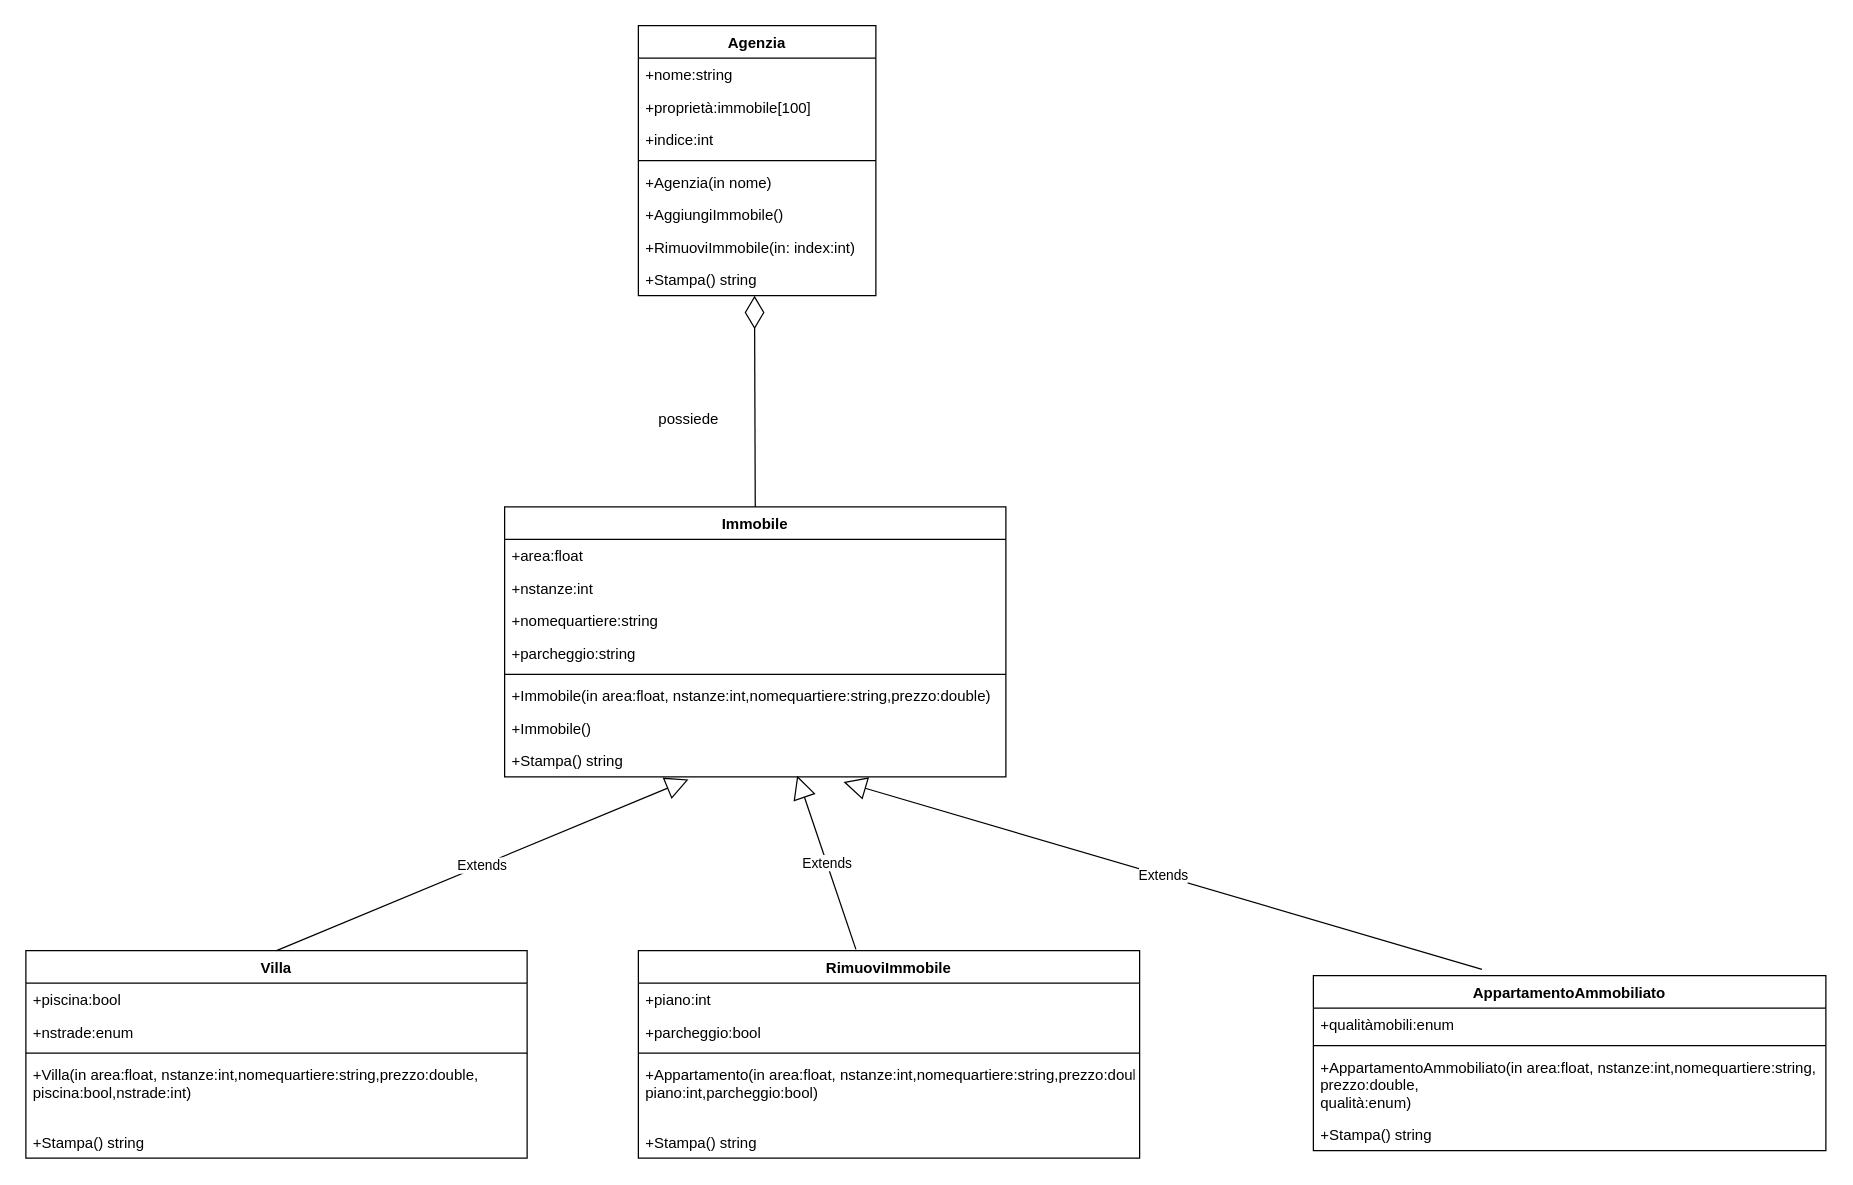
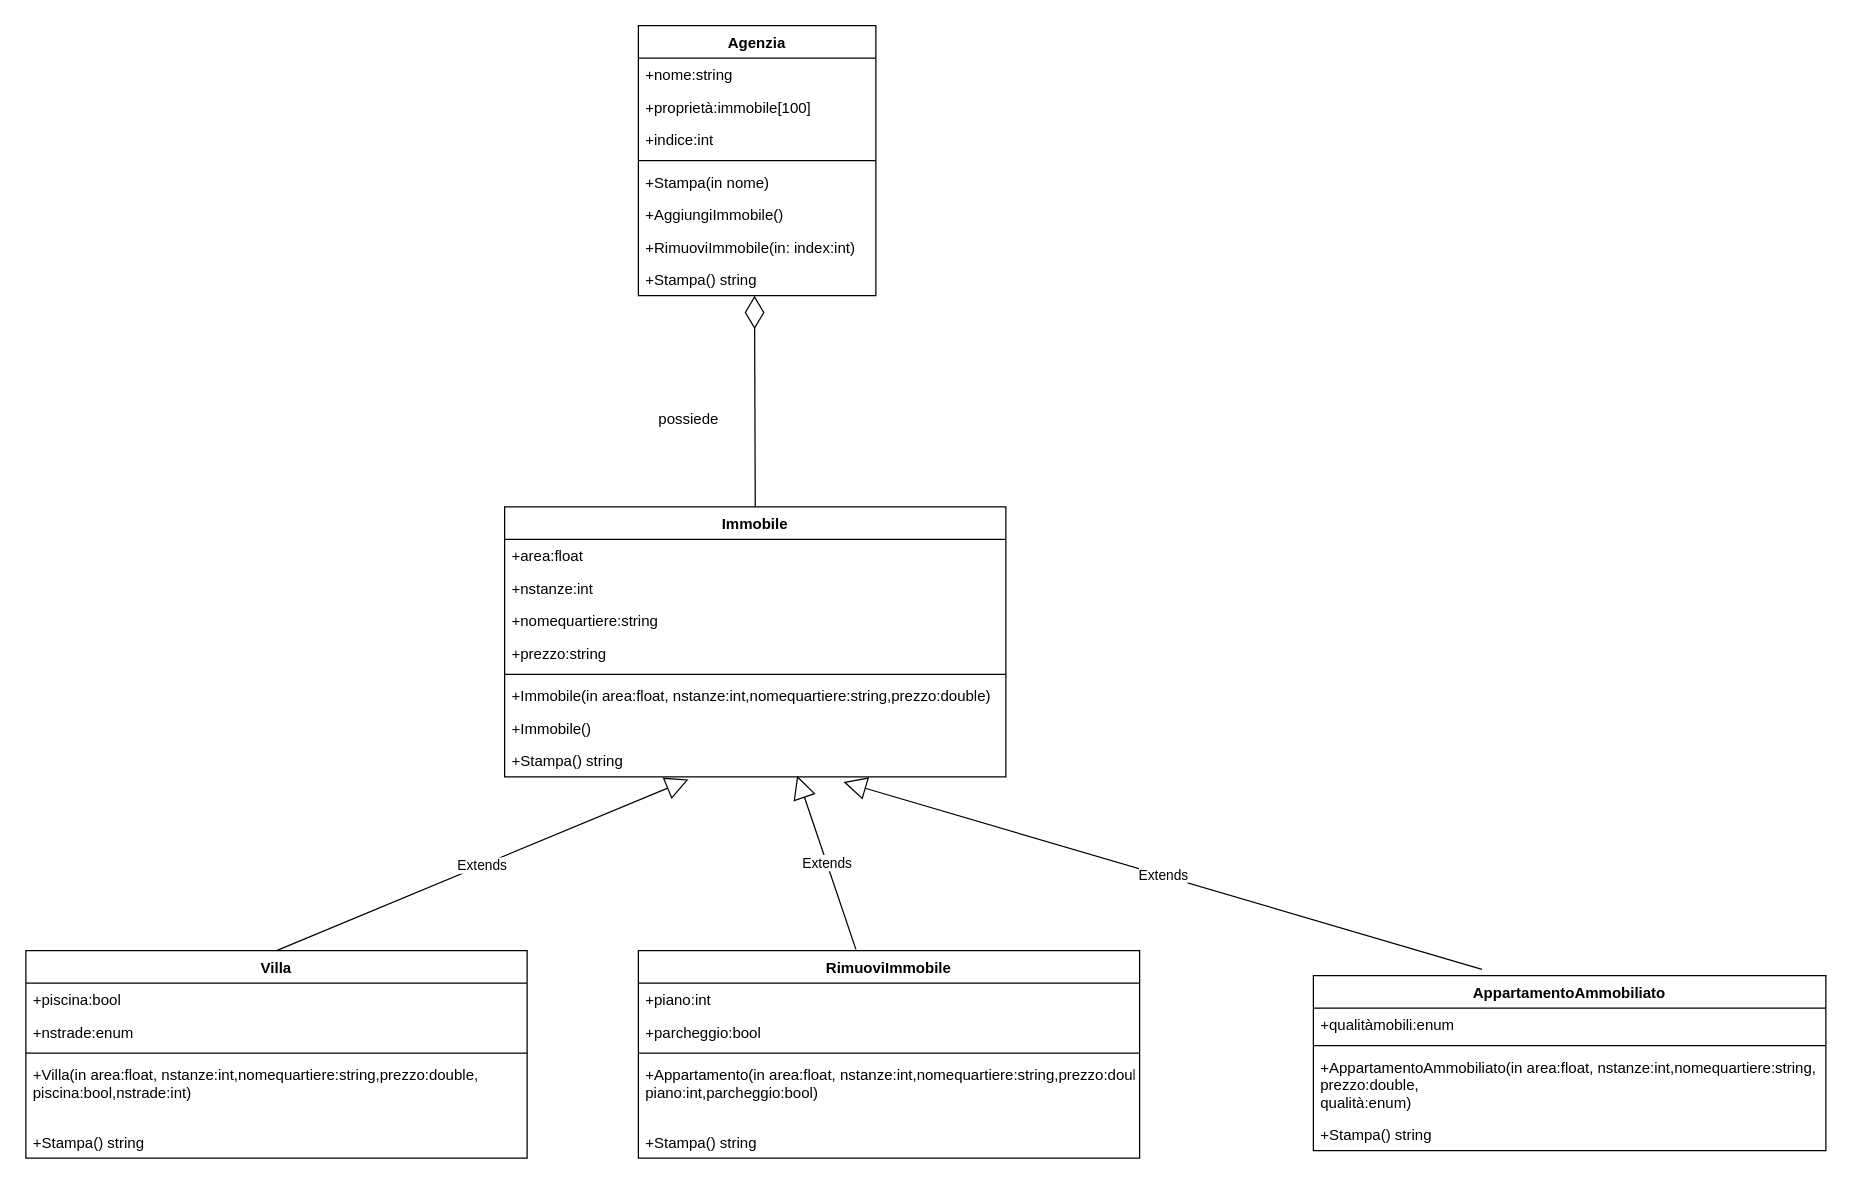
(711, 183) -> (708, 183)
(581, 654) -> (566, 654)
